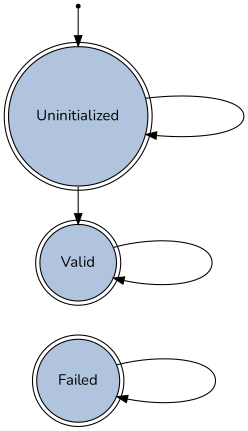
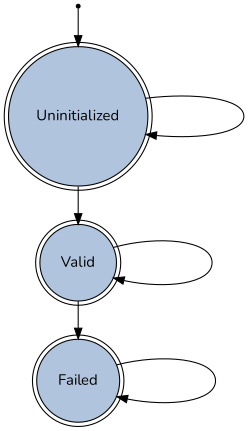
none -> (78, 315)
